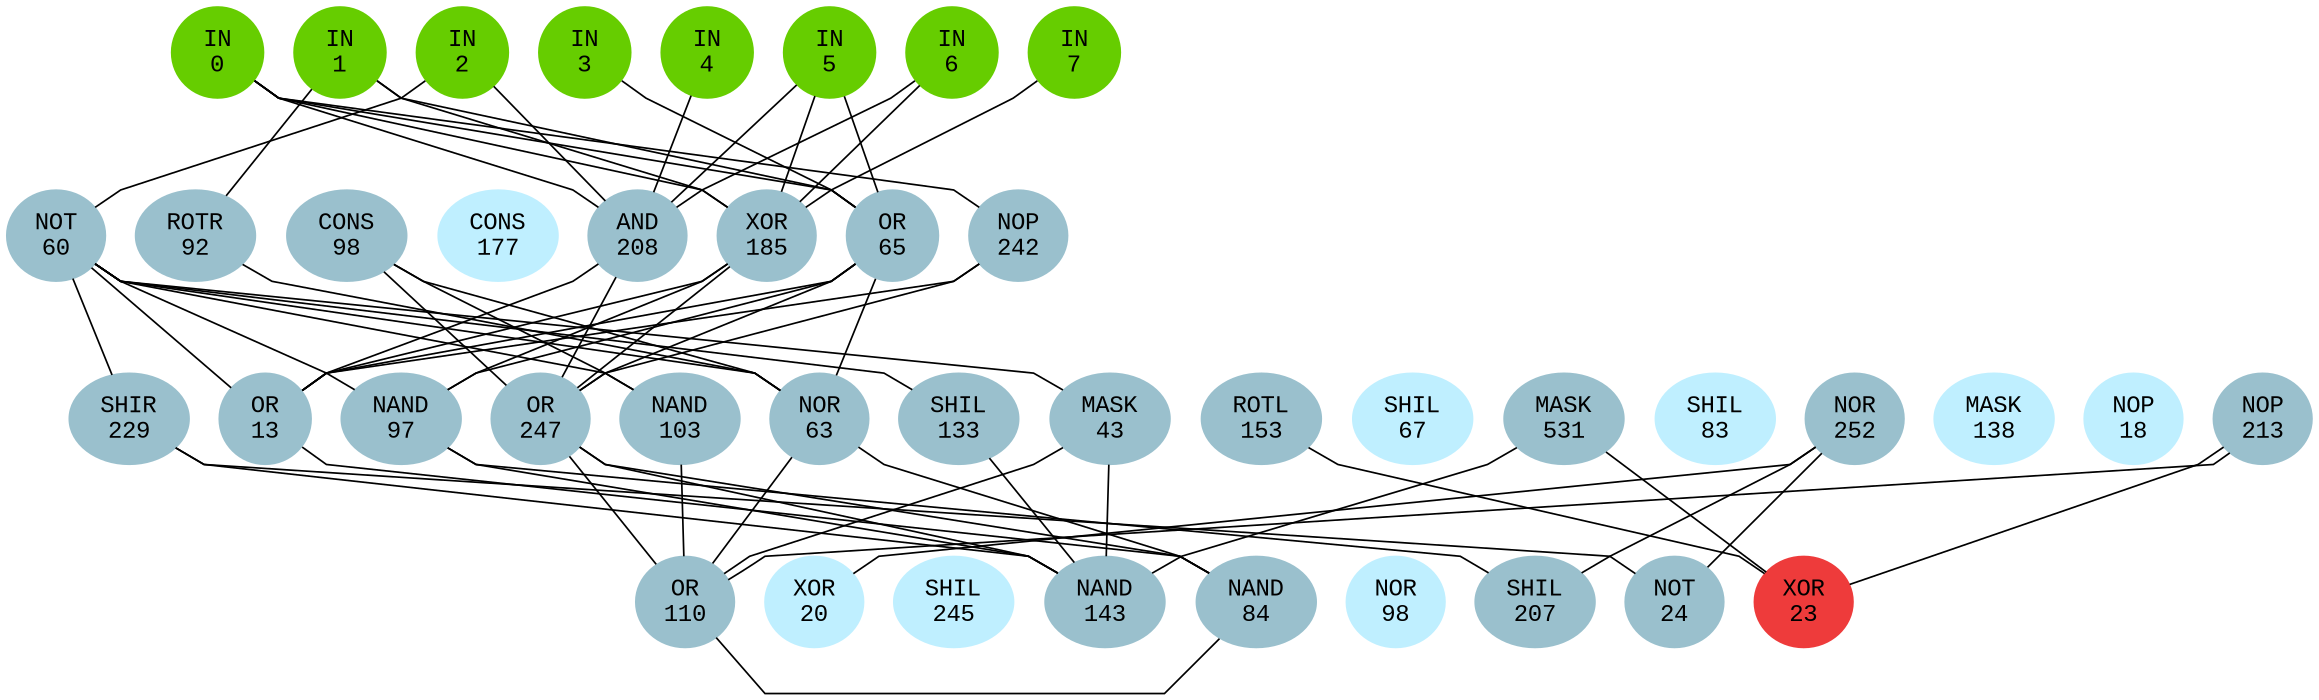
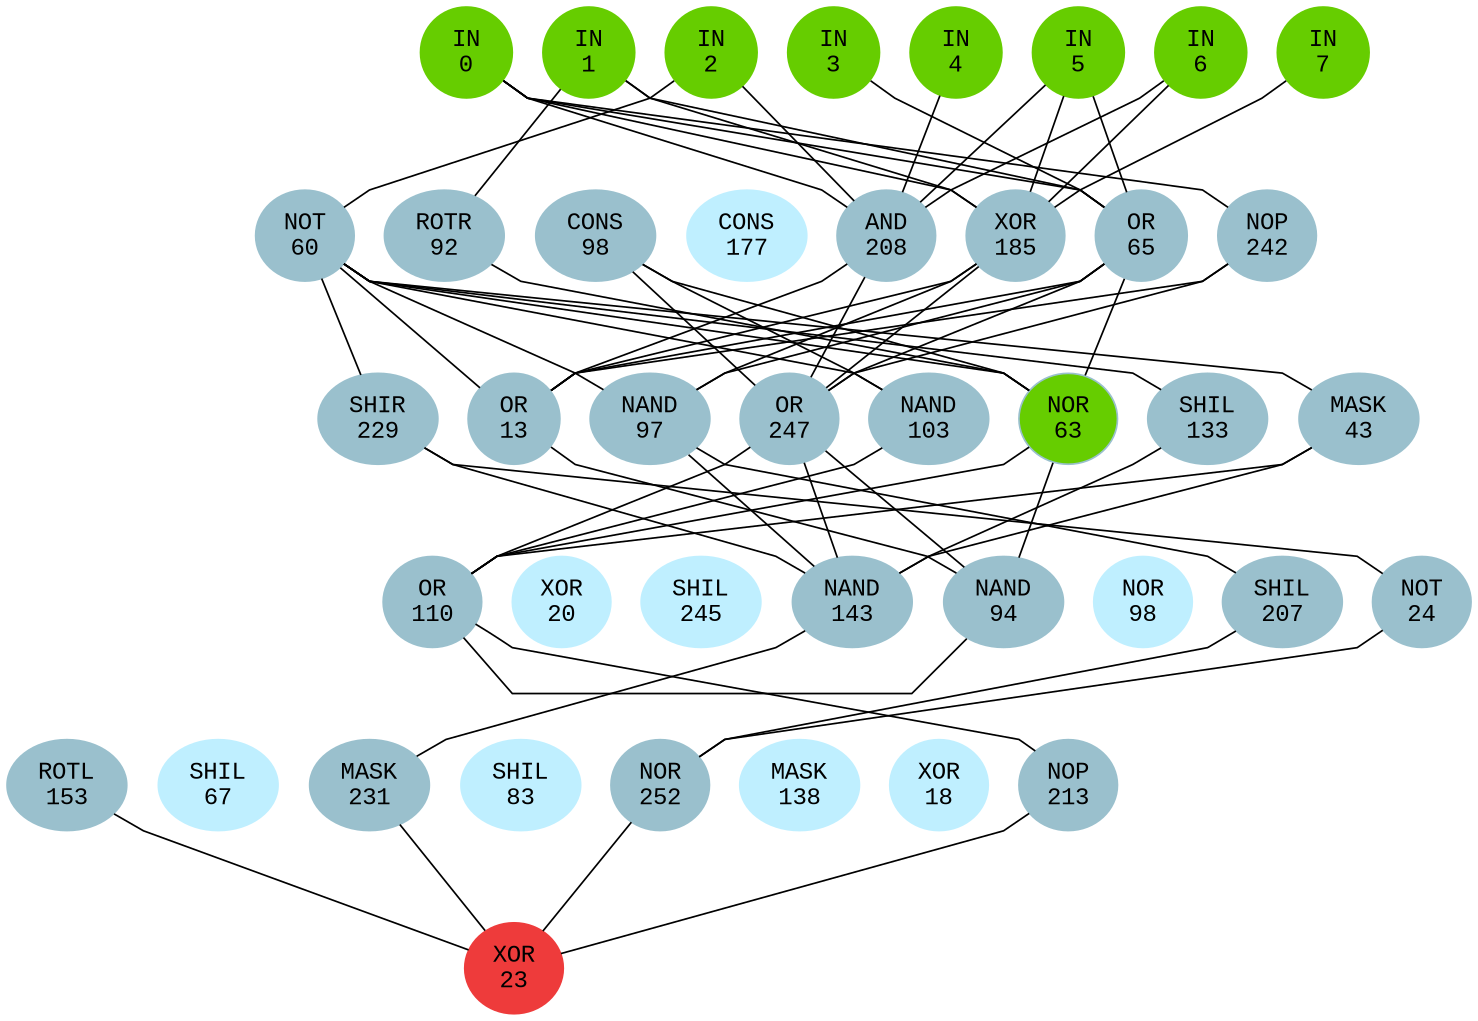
(819, 419) -> (1068, 419)
(1564, 419) -> (370, 785)
(2134, 419) -> (939, 785)
(1334, 510) -> (587, 877)
(1256, 602) -> (1004, 602)
